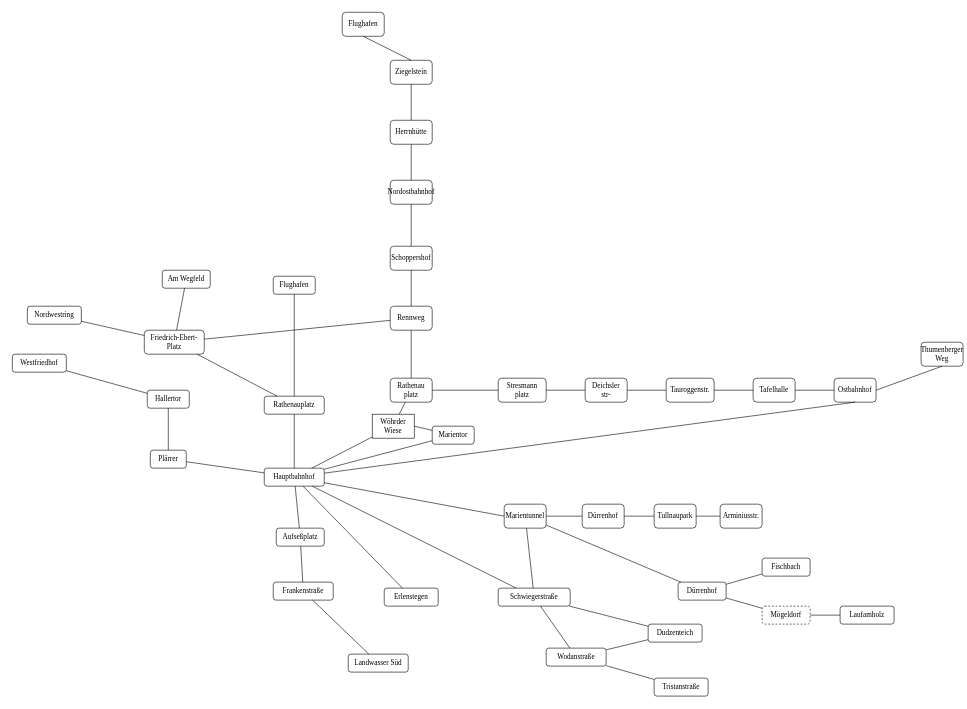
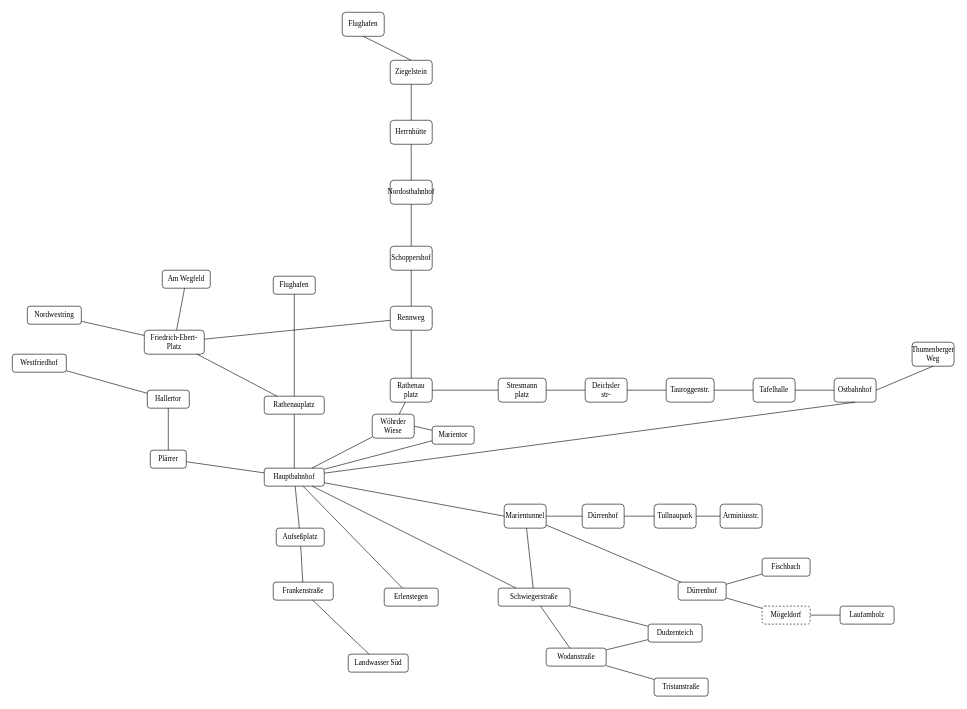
(942, 354) -> (933, 354)
(393, 426) -> (393, 426)
